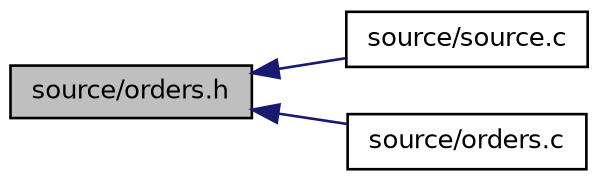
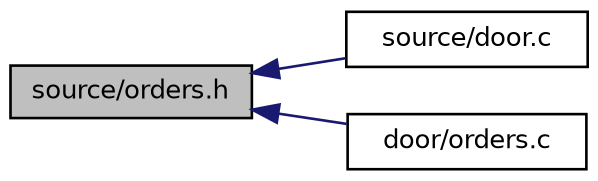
(467, 39) -> (467, 39)
(467, 142) -> (467, 142)
